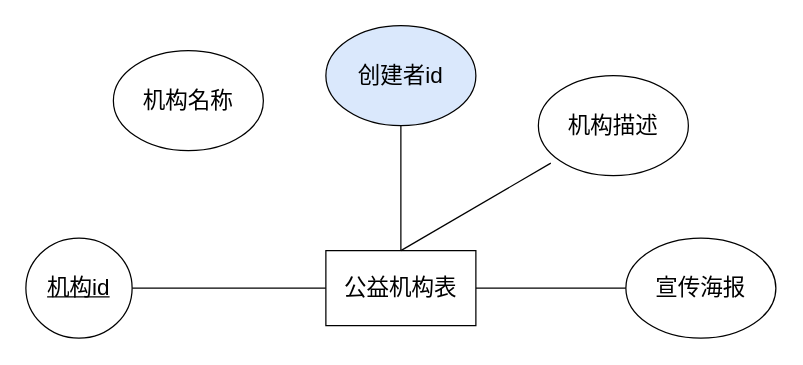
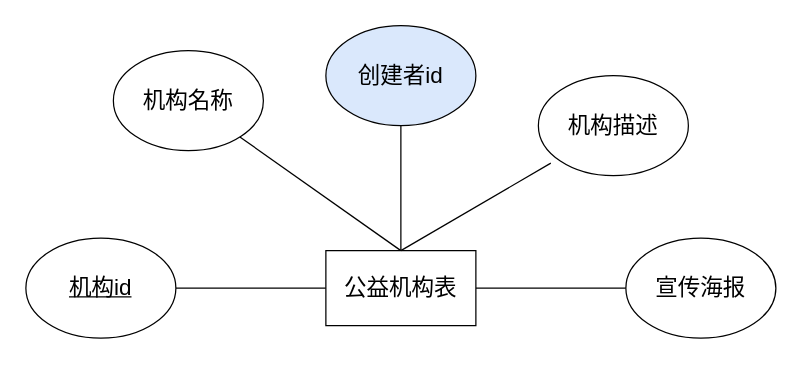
none -> (319, 193)
(79, 288) -> (101, 288)
